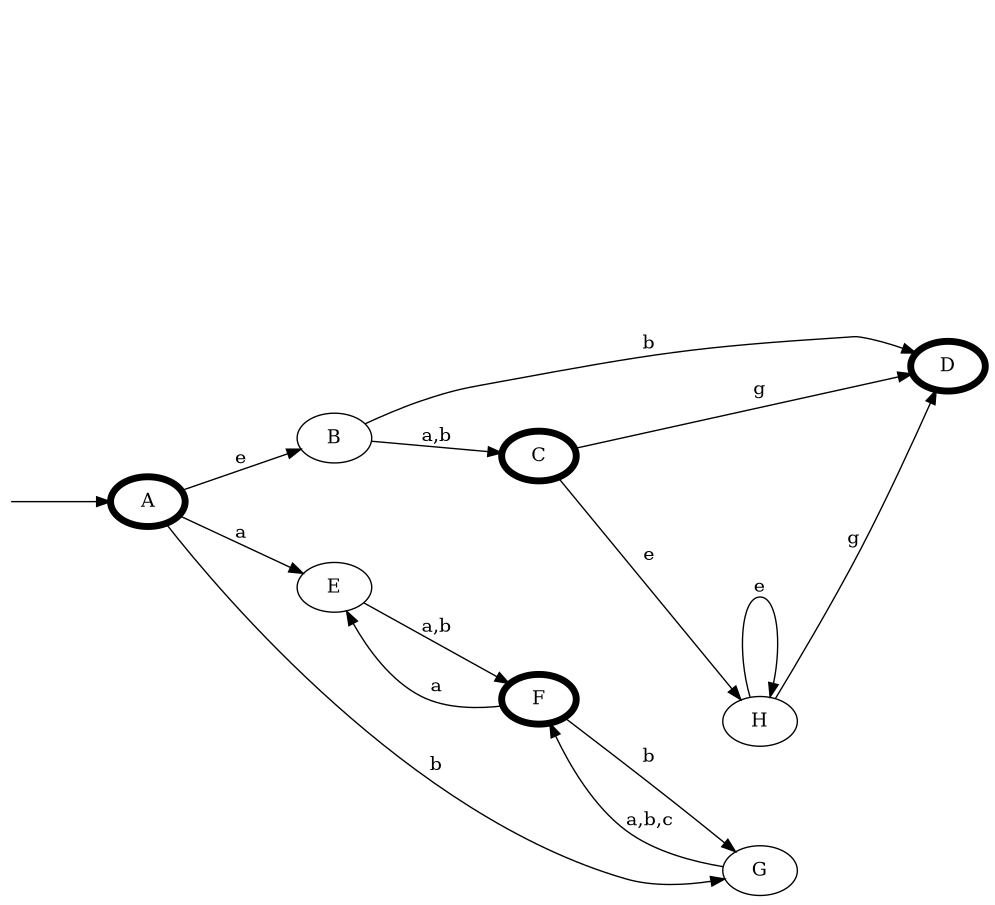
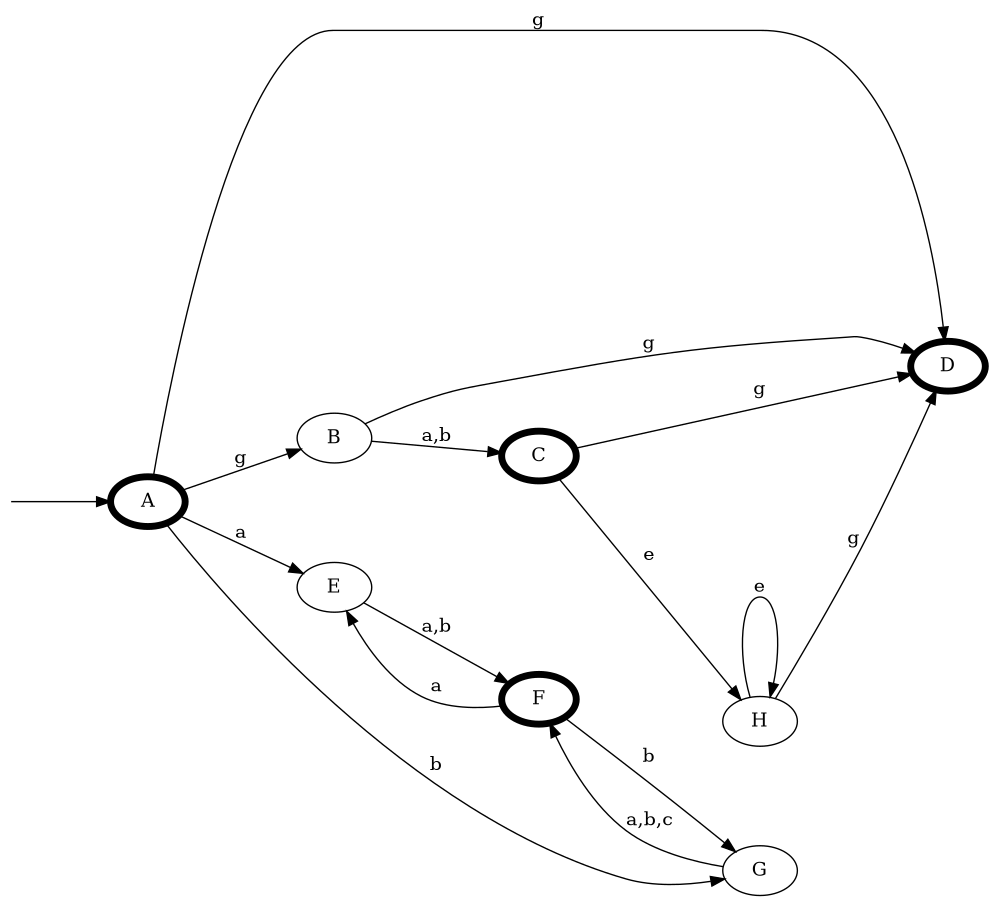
none -> (487, 30)
(650, 343) -> (650, 343)
(241, 458) -> (241, 458)
